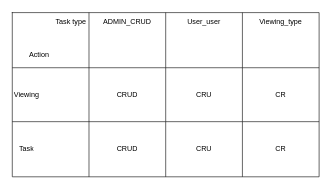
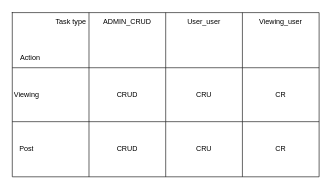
(281, 22) -> (281, 22)
(39, 55) -> (30, 58)
(27, 149) -> (27, 149)
